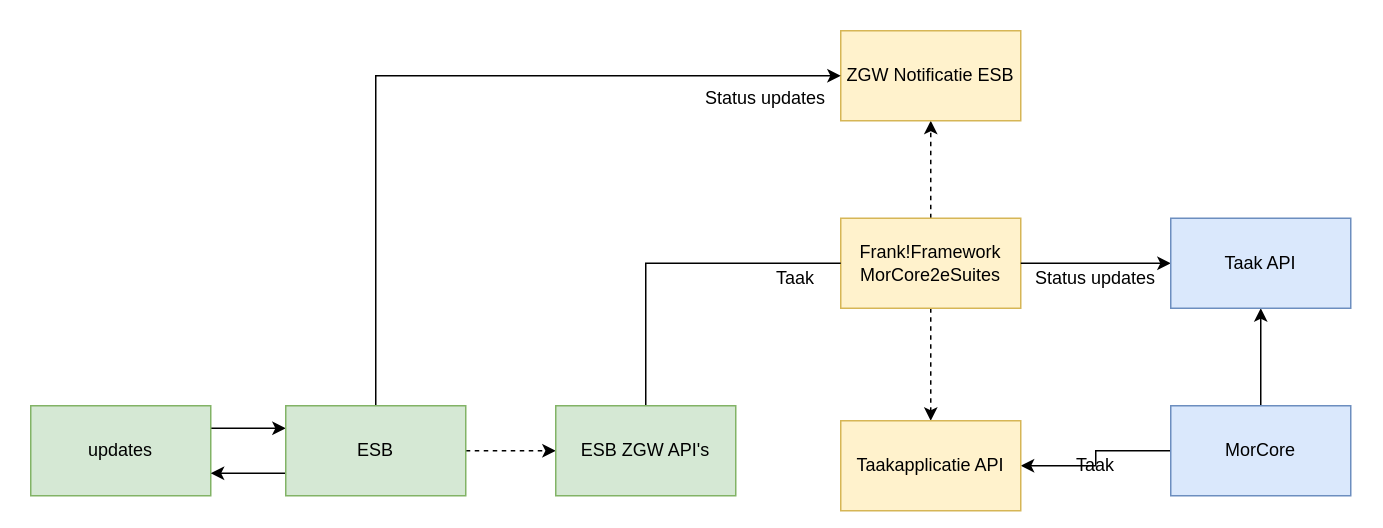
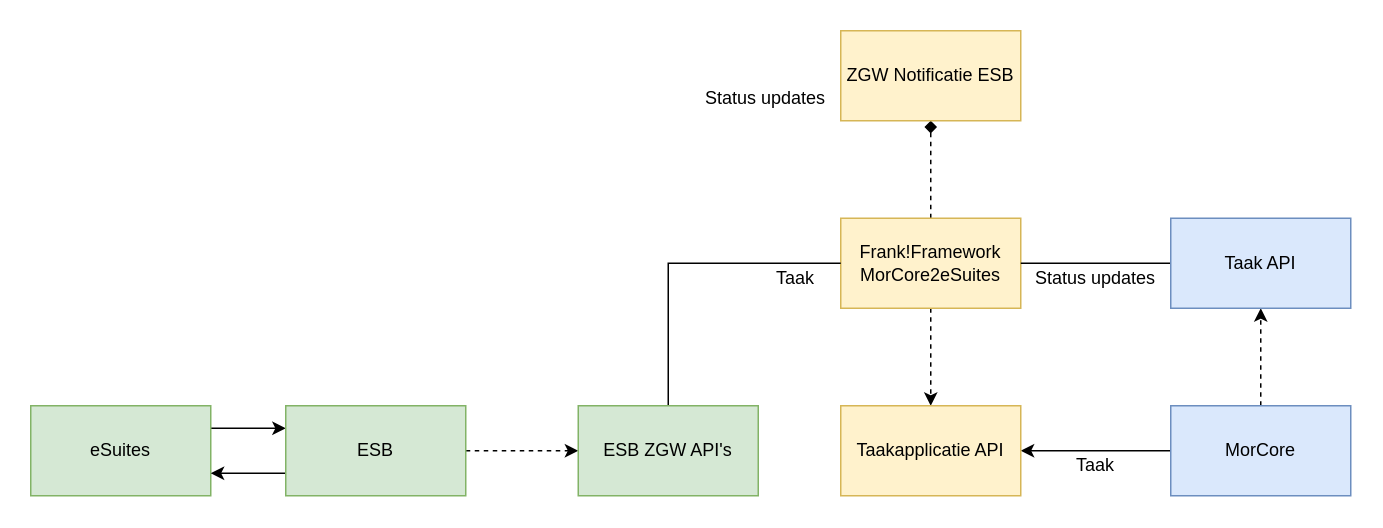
(438, 76) -> none
(931, 132) -> (931, 133)
(1159, 263) -> (1163, 263)
(1261, 360) -> (1261, 360)
(121, 451) -> (121, 451)
(646, 451) -> (668, 451)
(931, 466) -> (931, 451)
